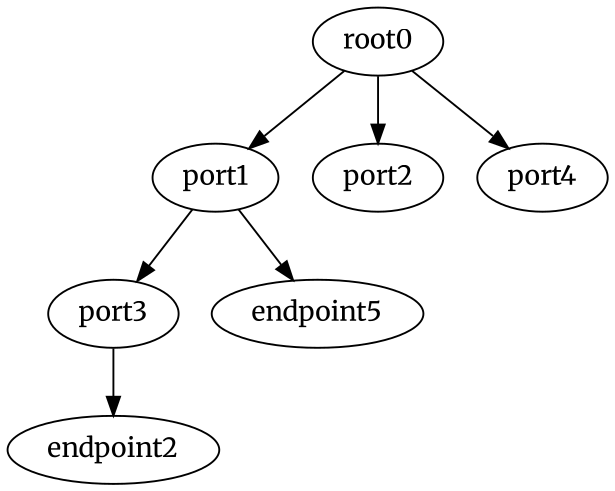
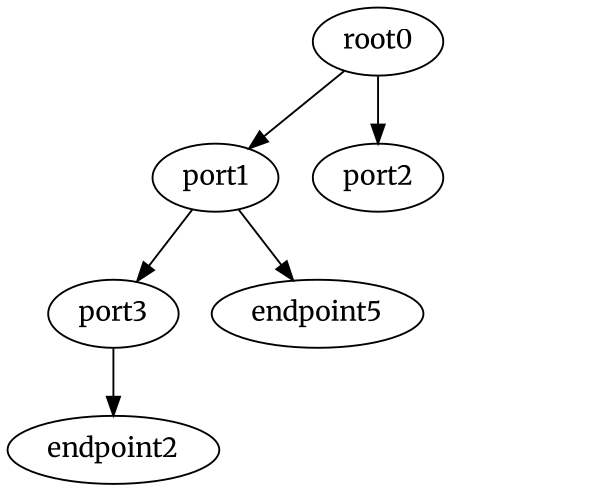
(543, 178) -> none
